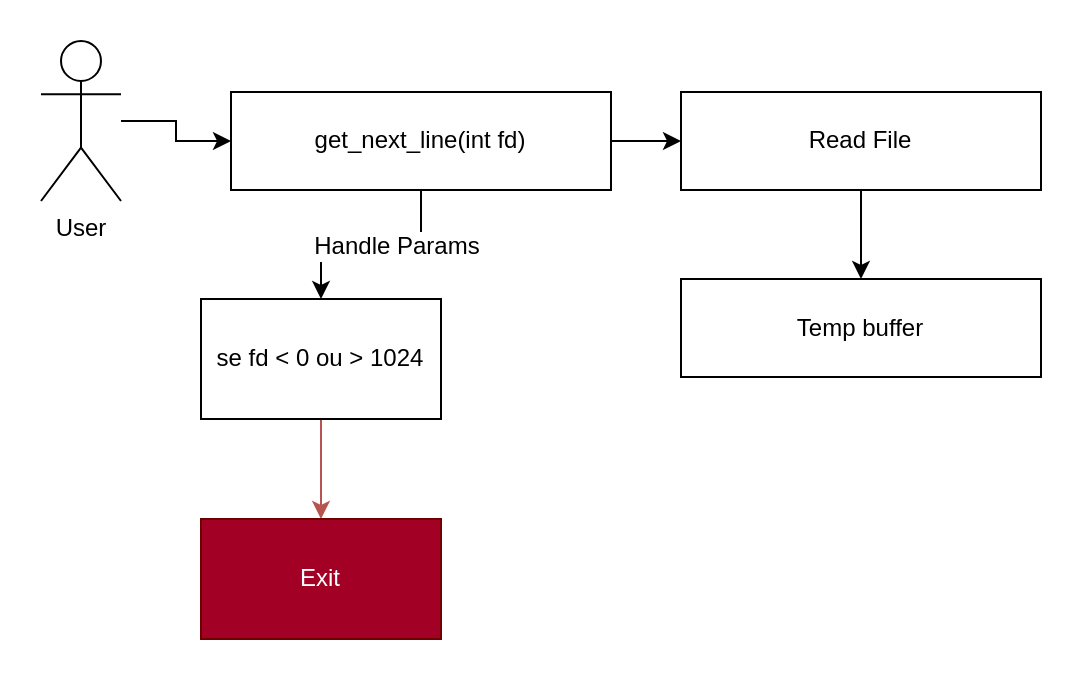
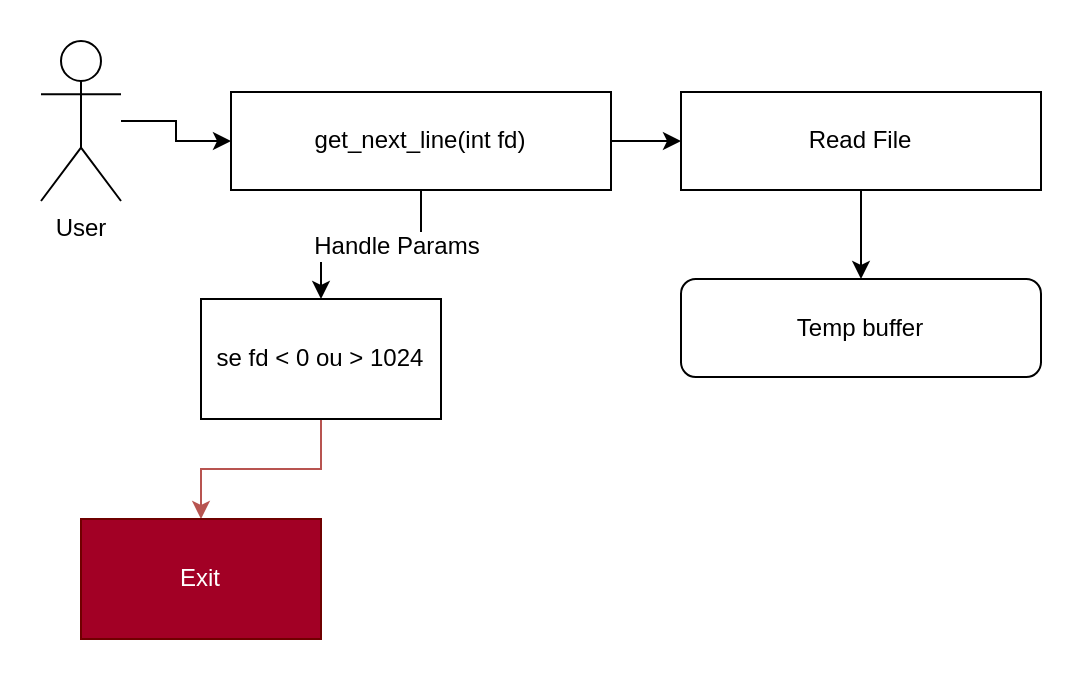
(861, 328) -> (861, 328)
(321, 579) -> (201, 579)
